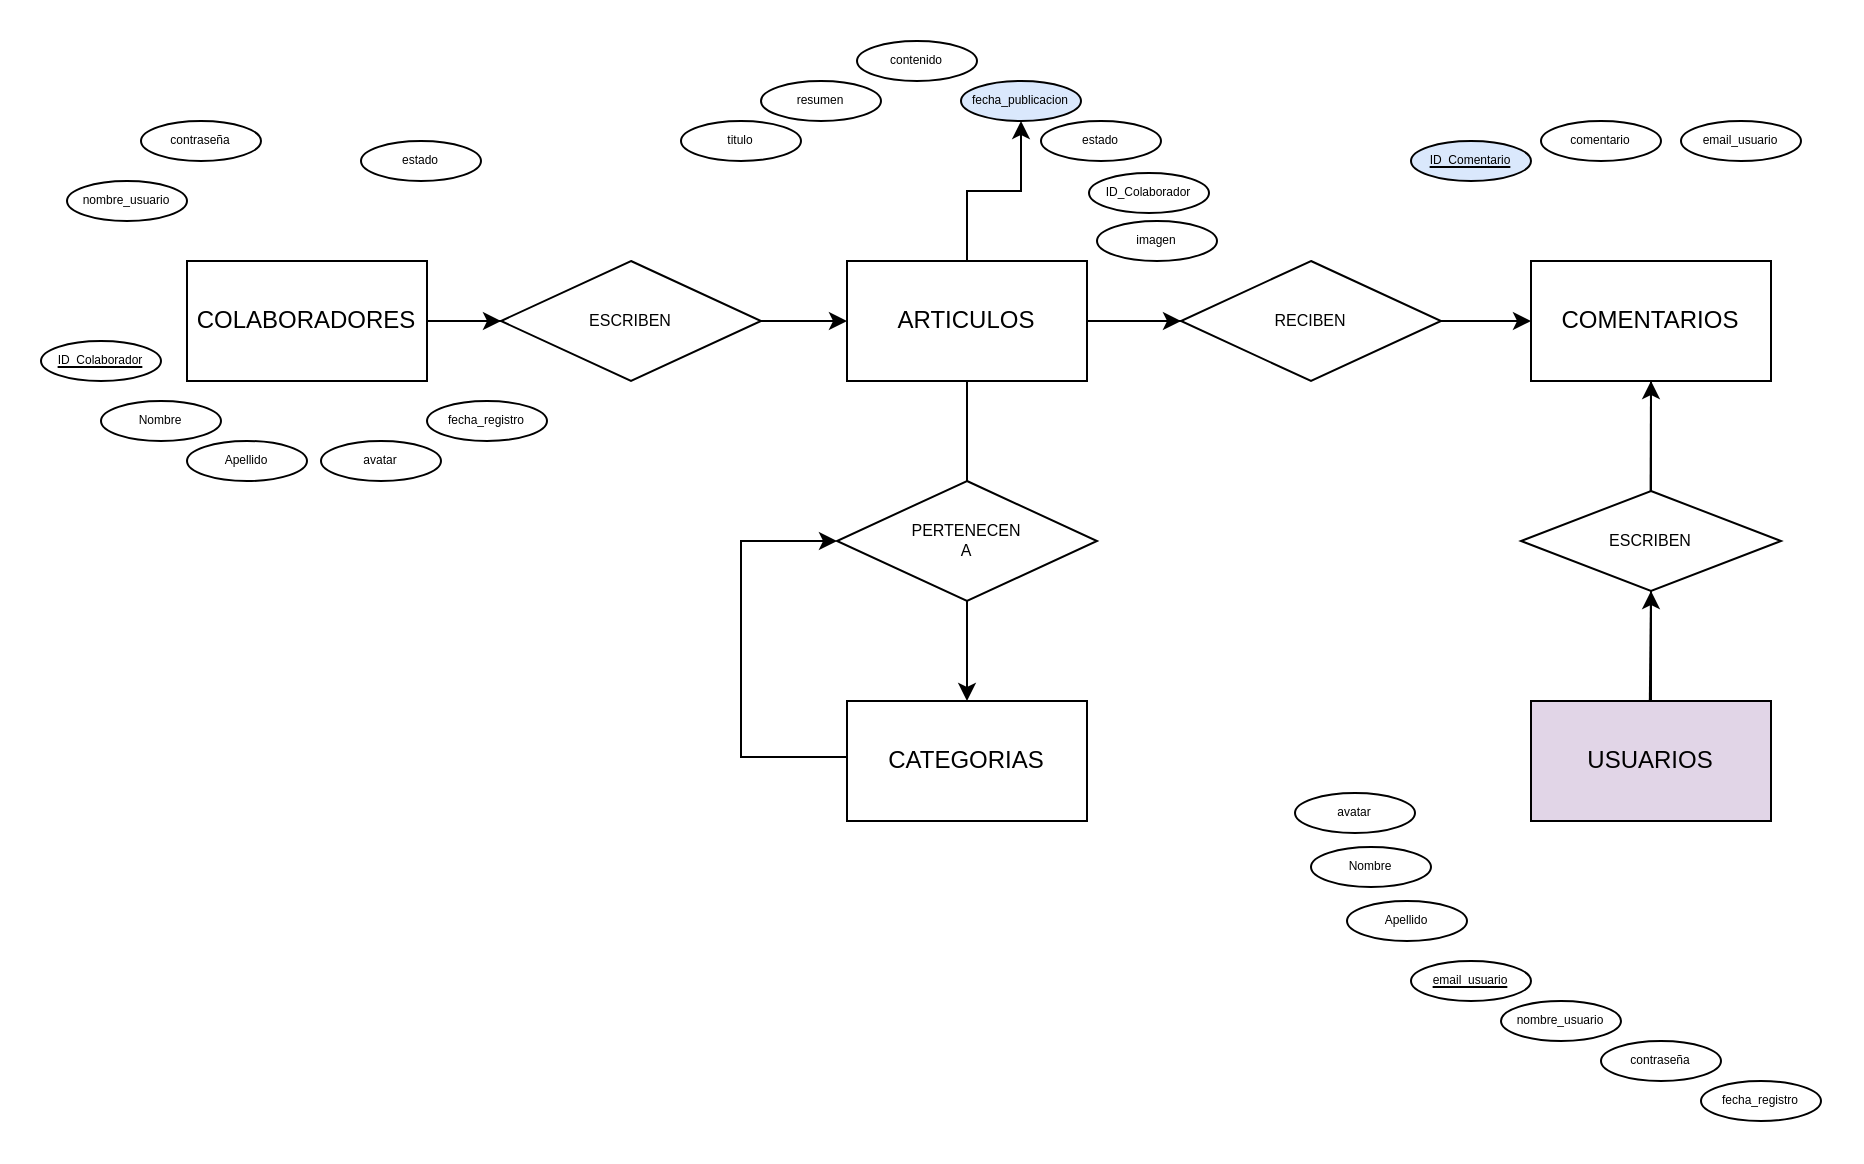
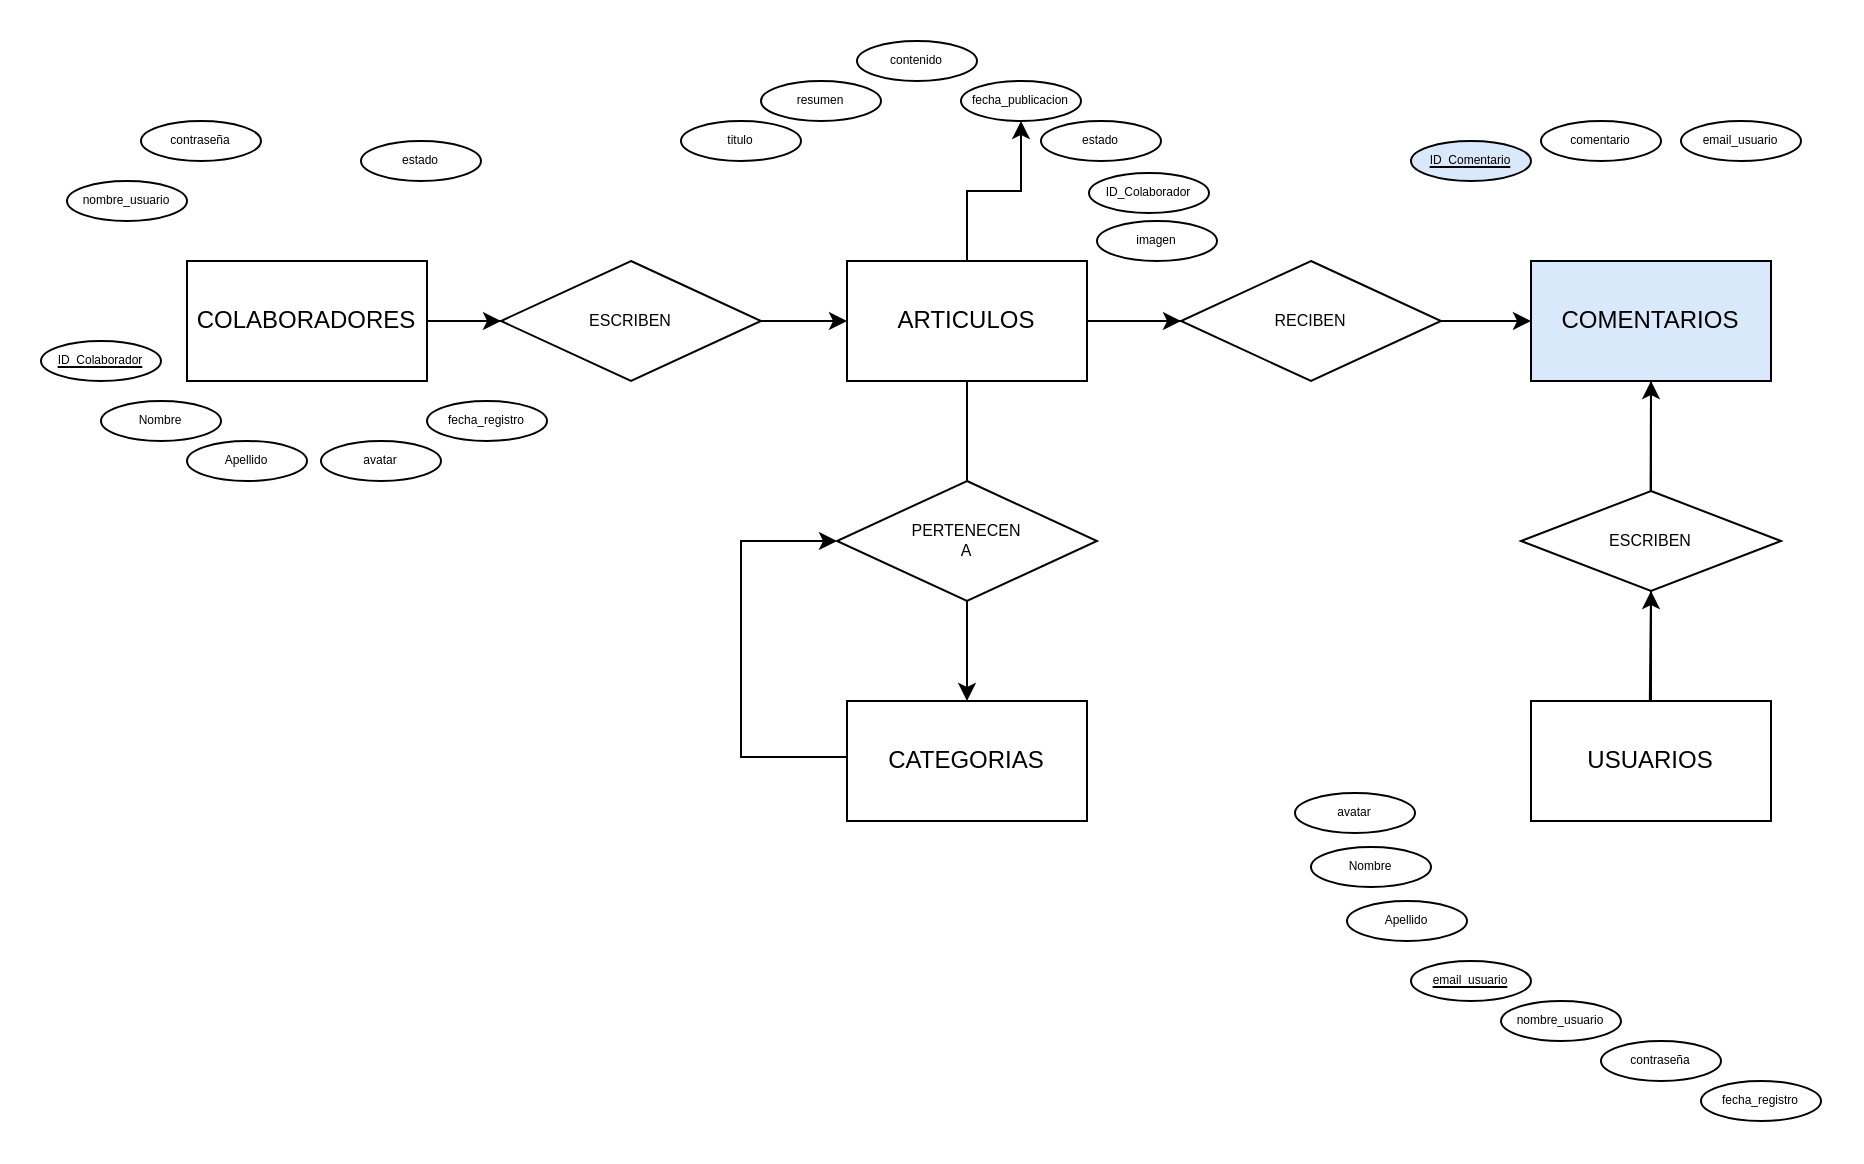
(1021, 101) -> (1021, 101)
(1651, 321) -> (1651, 321)
(1651, 761) -> (1651, 761)
